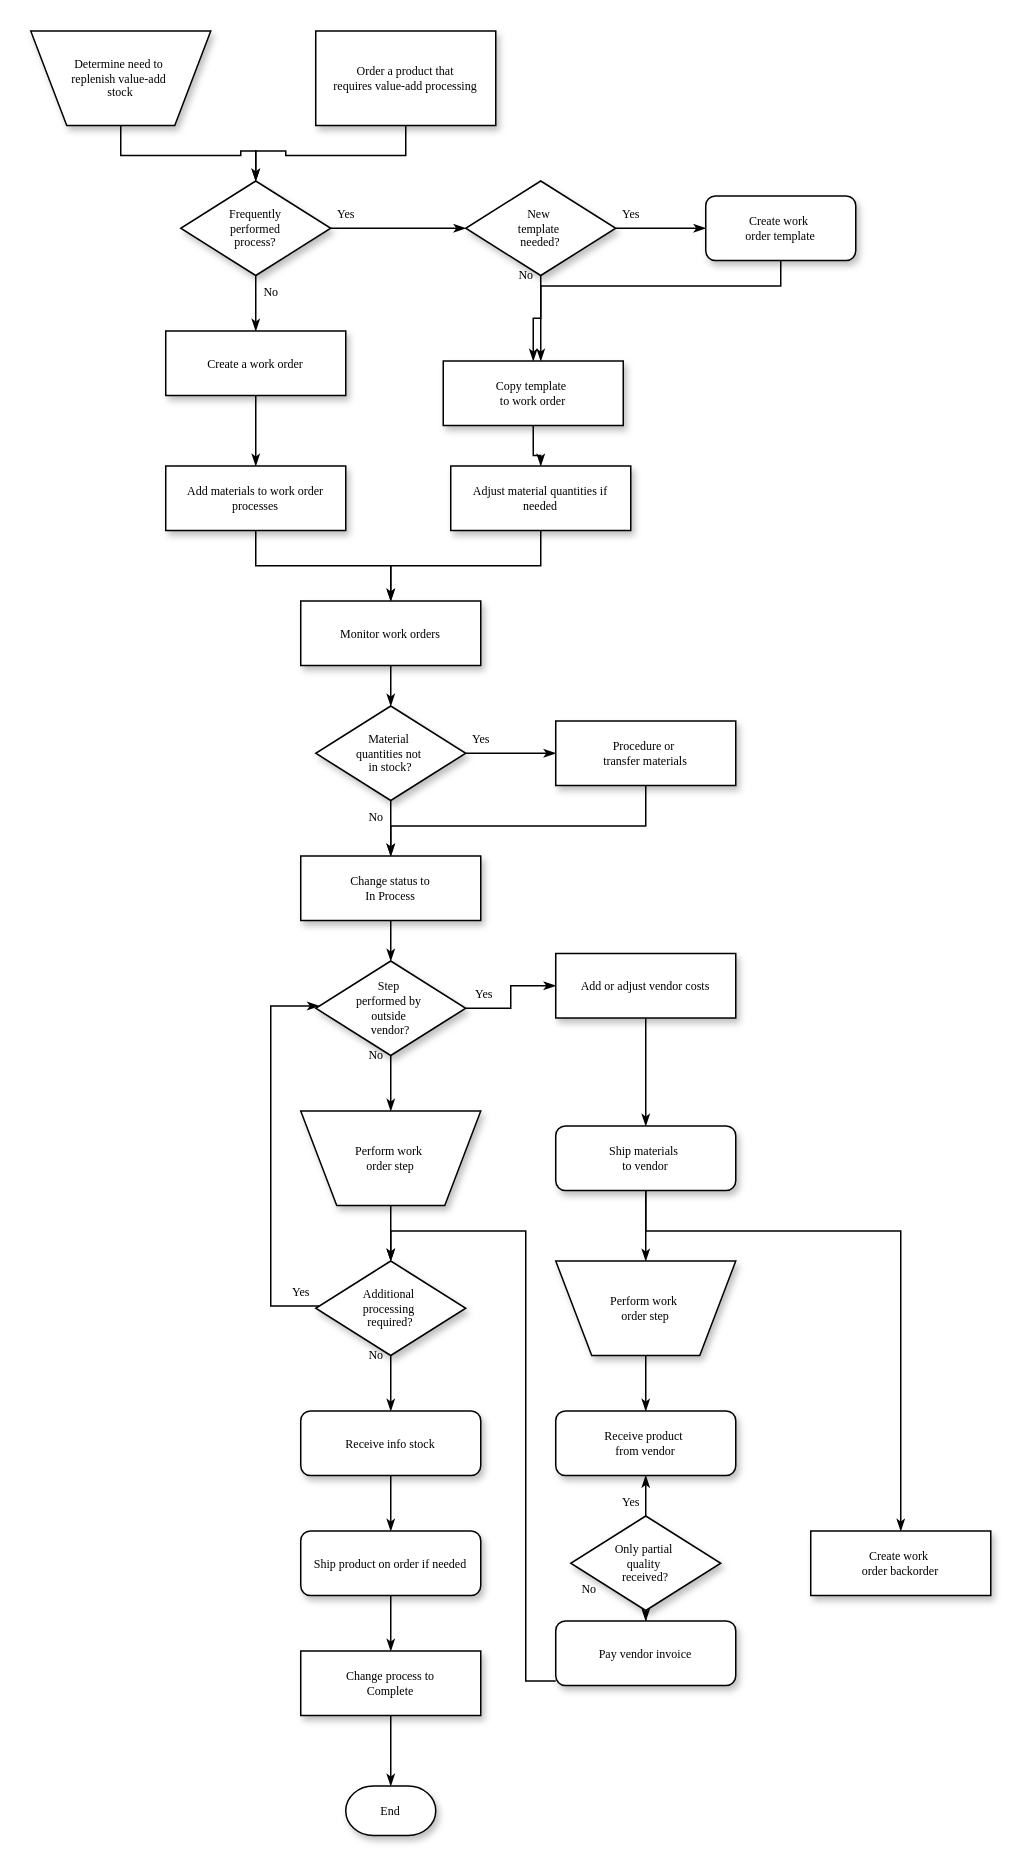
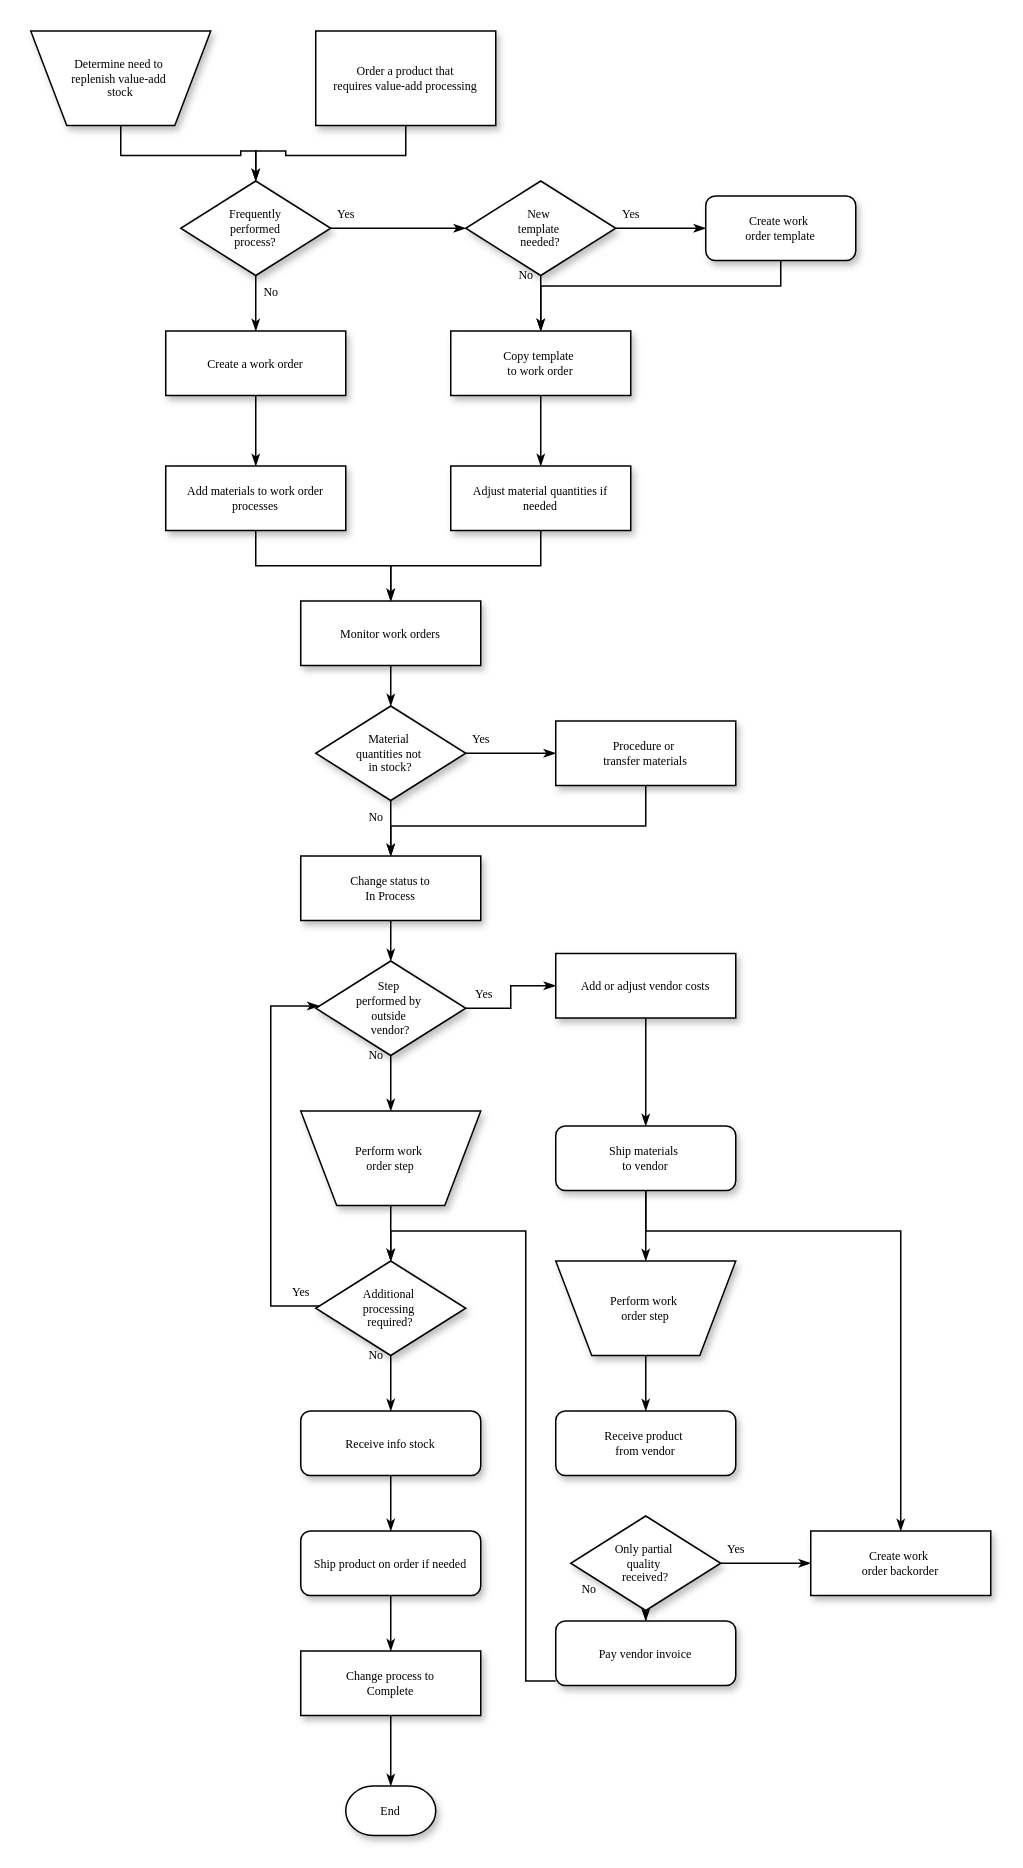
(533, 393) -> (541, 363)
(646, 1491) -> (761, 1563)
